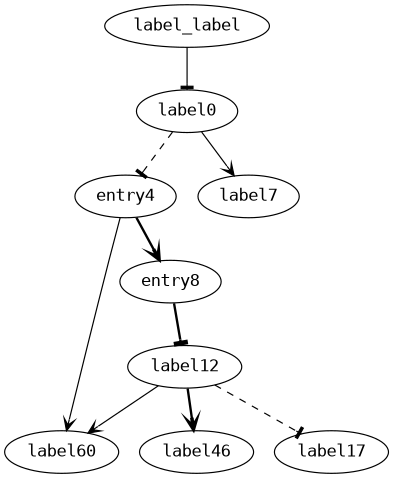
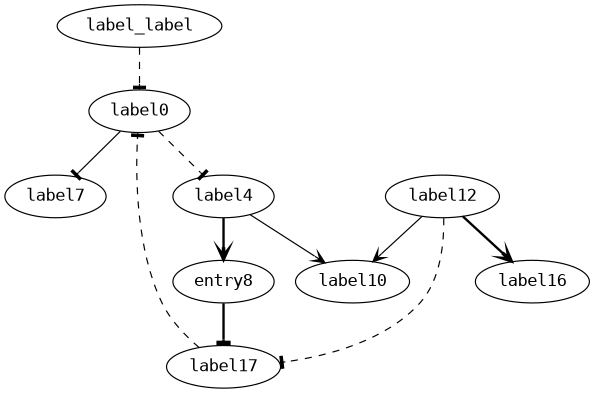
(187, 66) -> (140, 66)
(214, 149) -> (100, 152)
(126, 196) -> (224, 196)
none -> (145, 251)
(177, 321) -> (224, 321)
(62, 452) -> (353, 282)
(197, 452) -> (532, 282)
